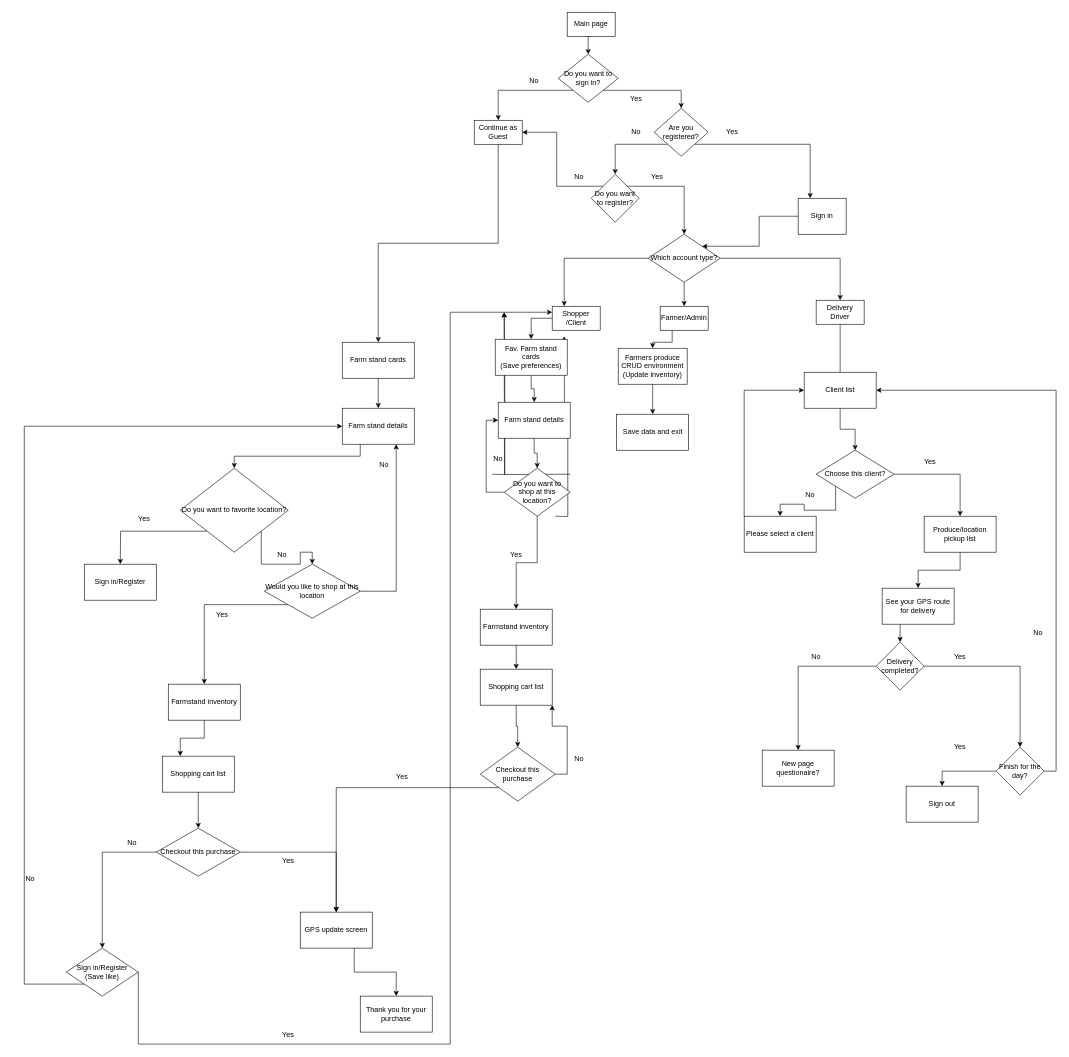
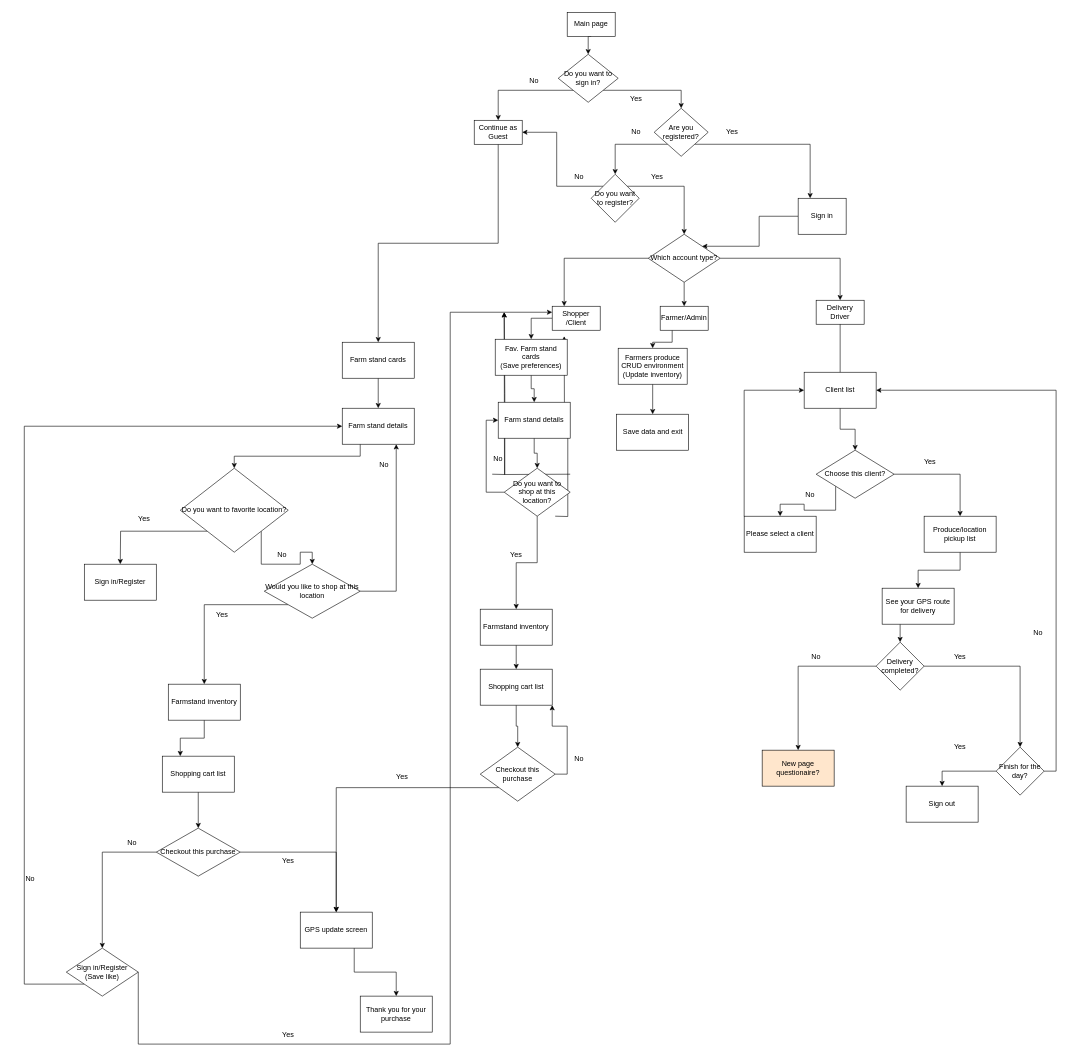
(798, 768) -> (798, 768)
